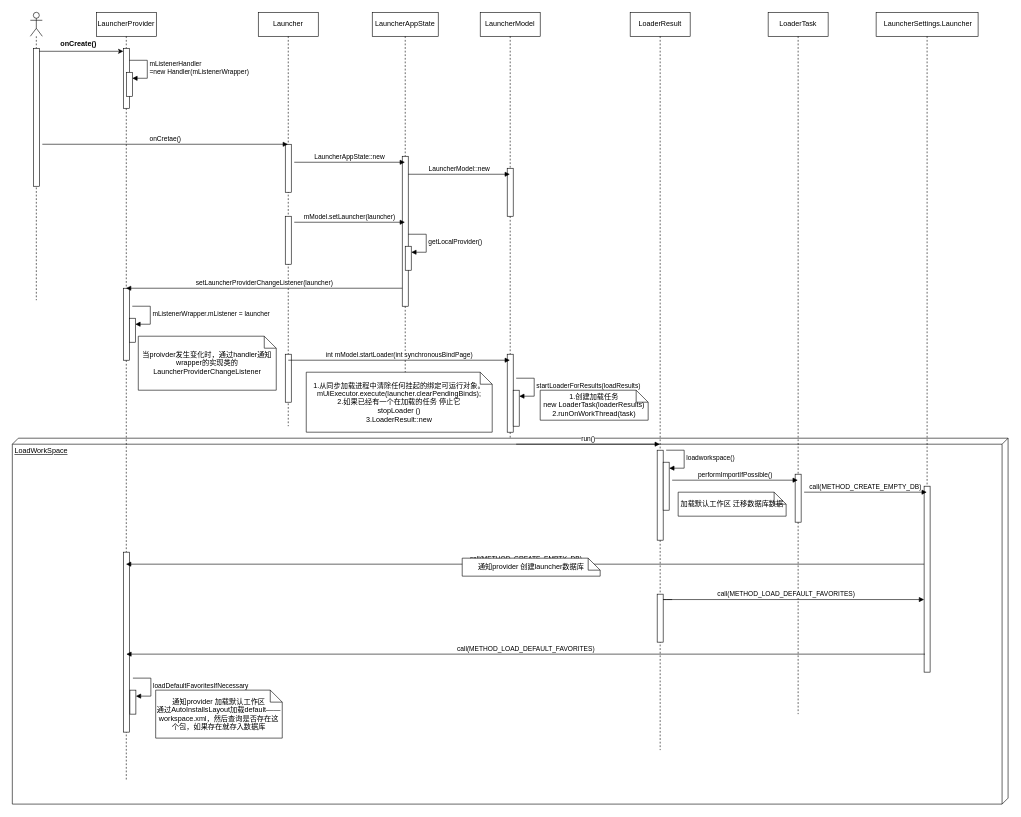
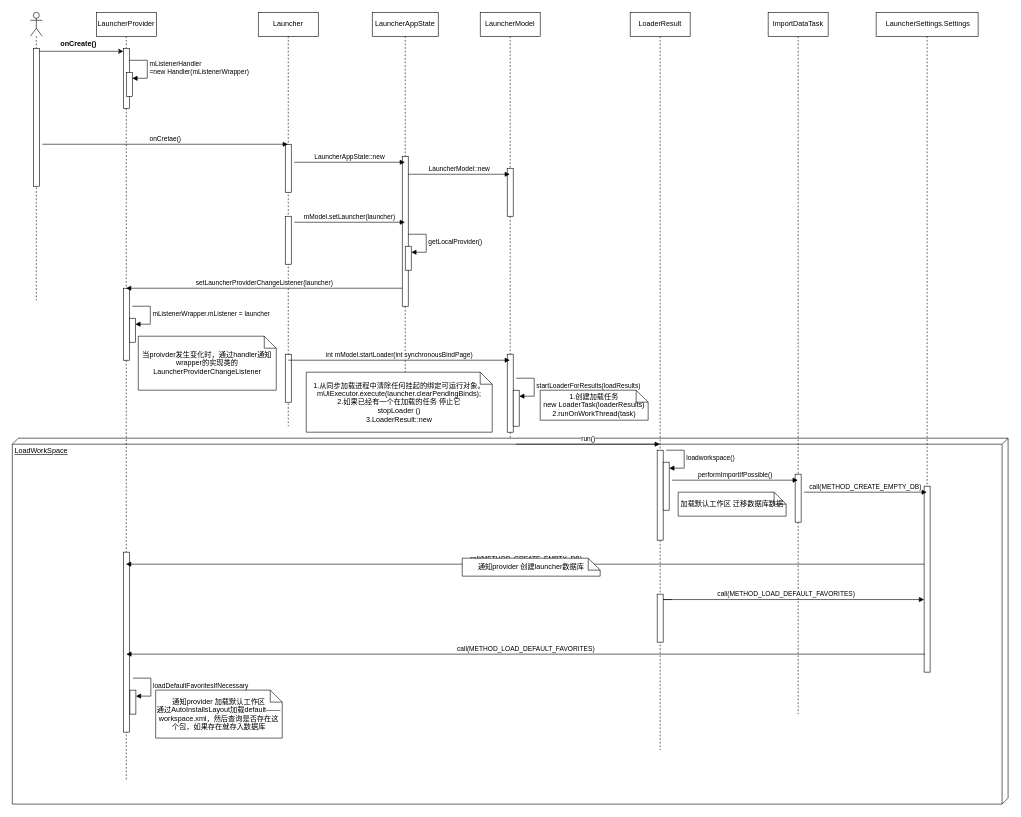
(798, 24) -> (798, 24)
(927, 24) -> (927, 24)
